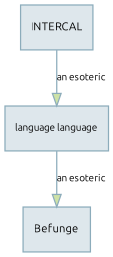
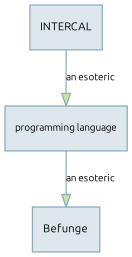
(57, 128) -> (66, 128)
